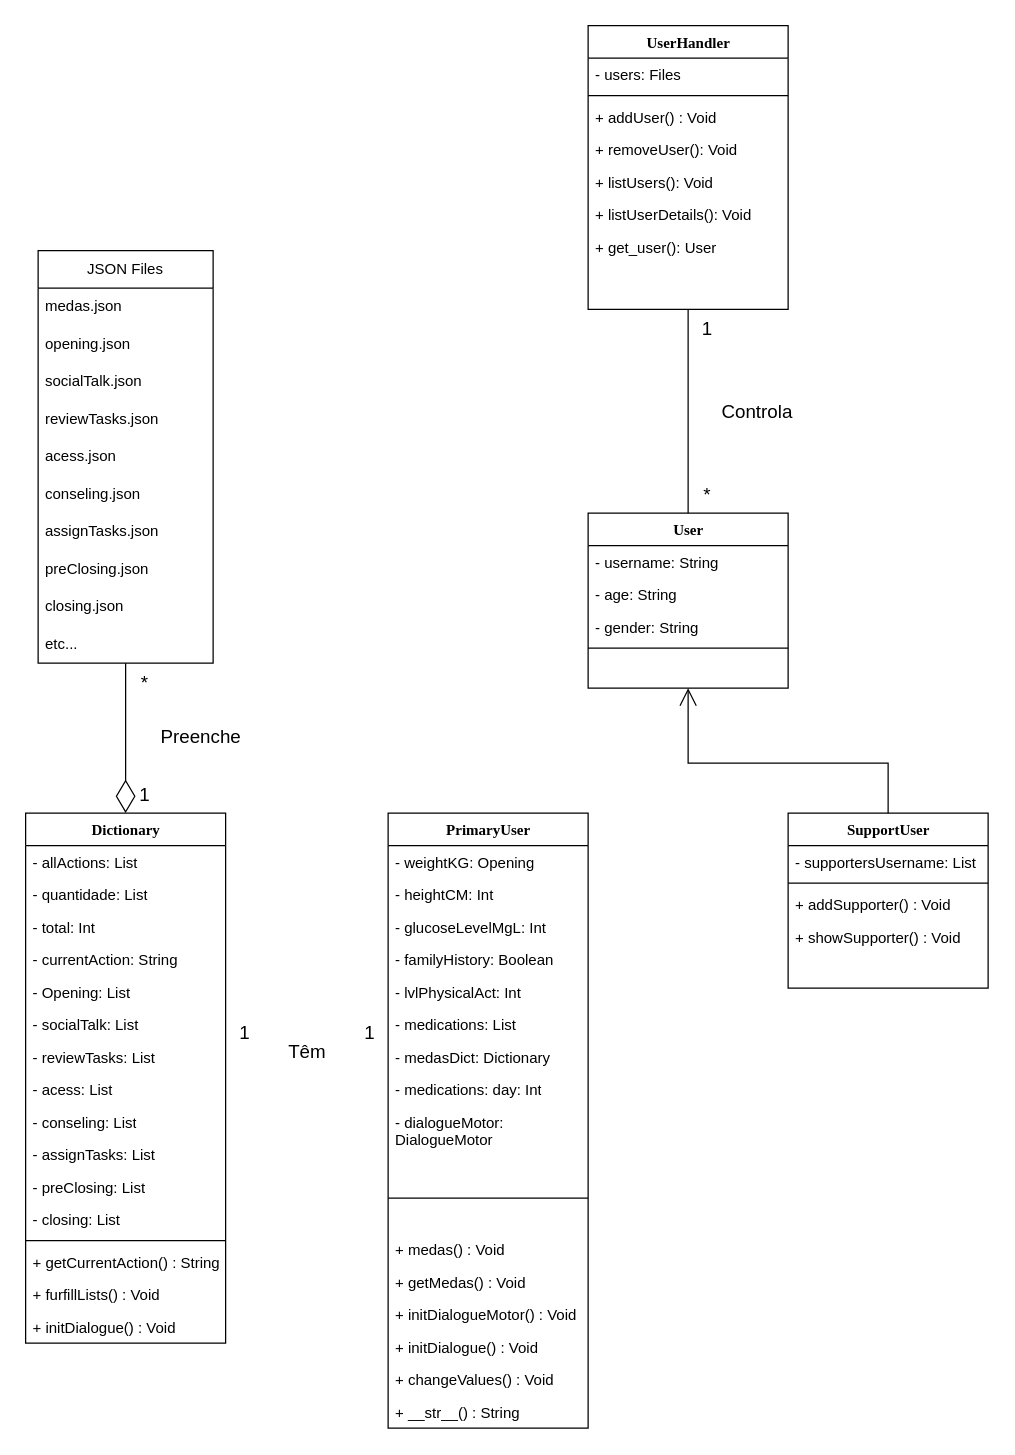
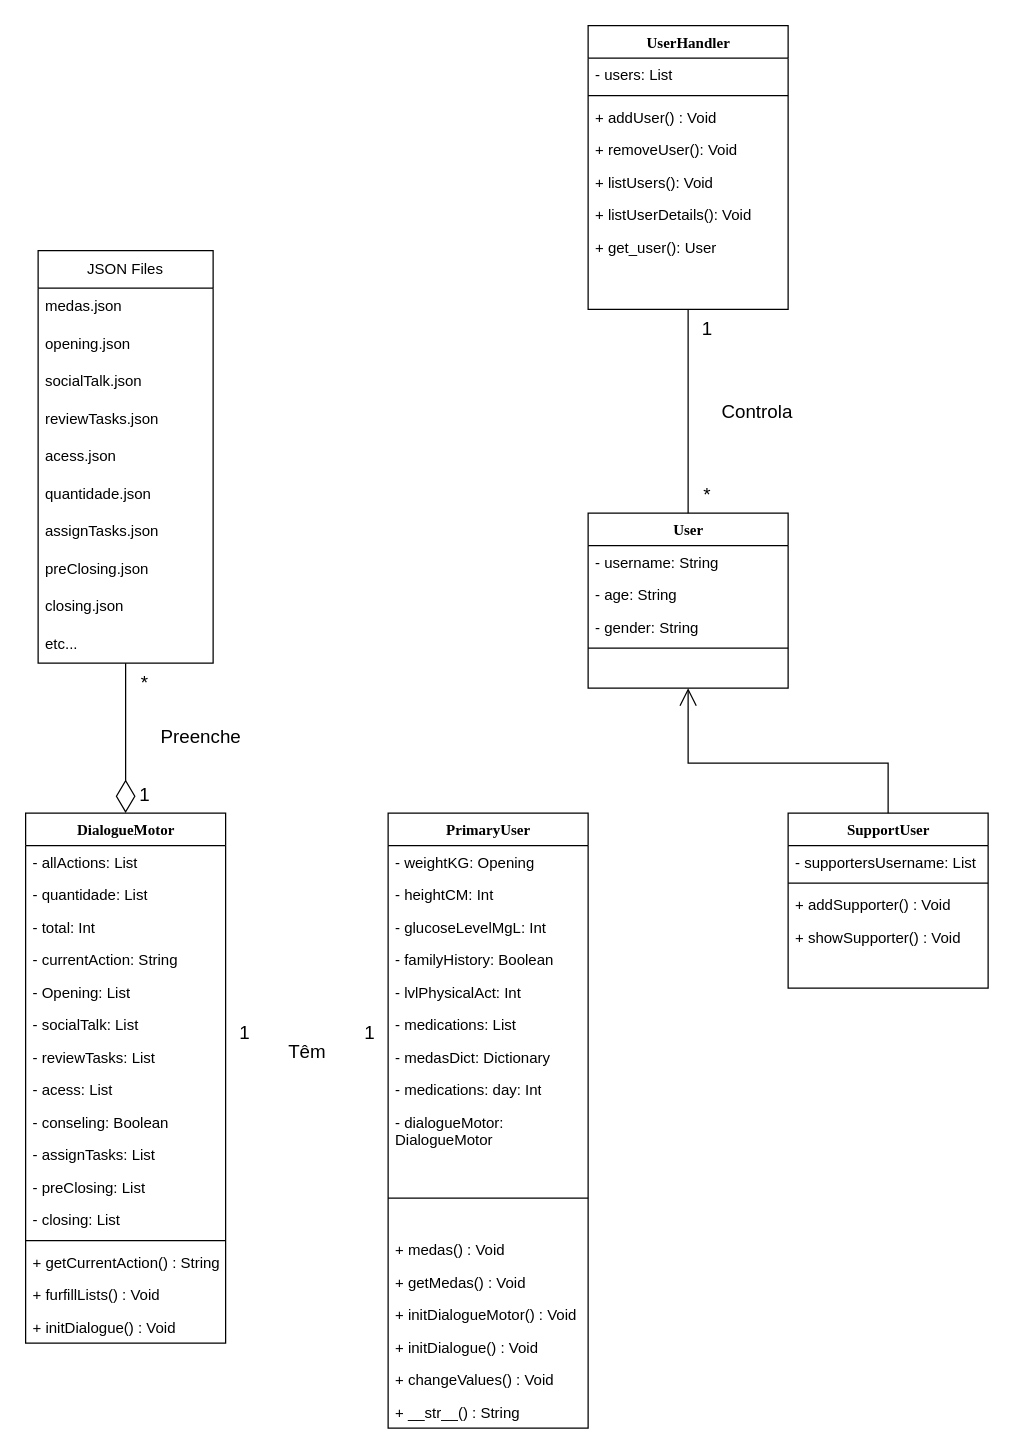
(645, 76) -> (642, 76)
(99, 494) -> (105, 494)
(126, 831) -> (126, 831)
(93, 1123) -> (105, 1123)
